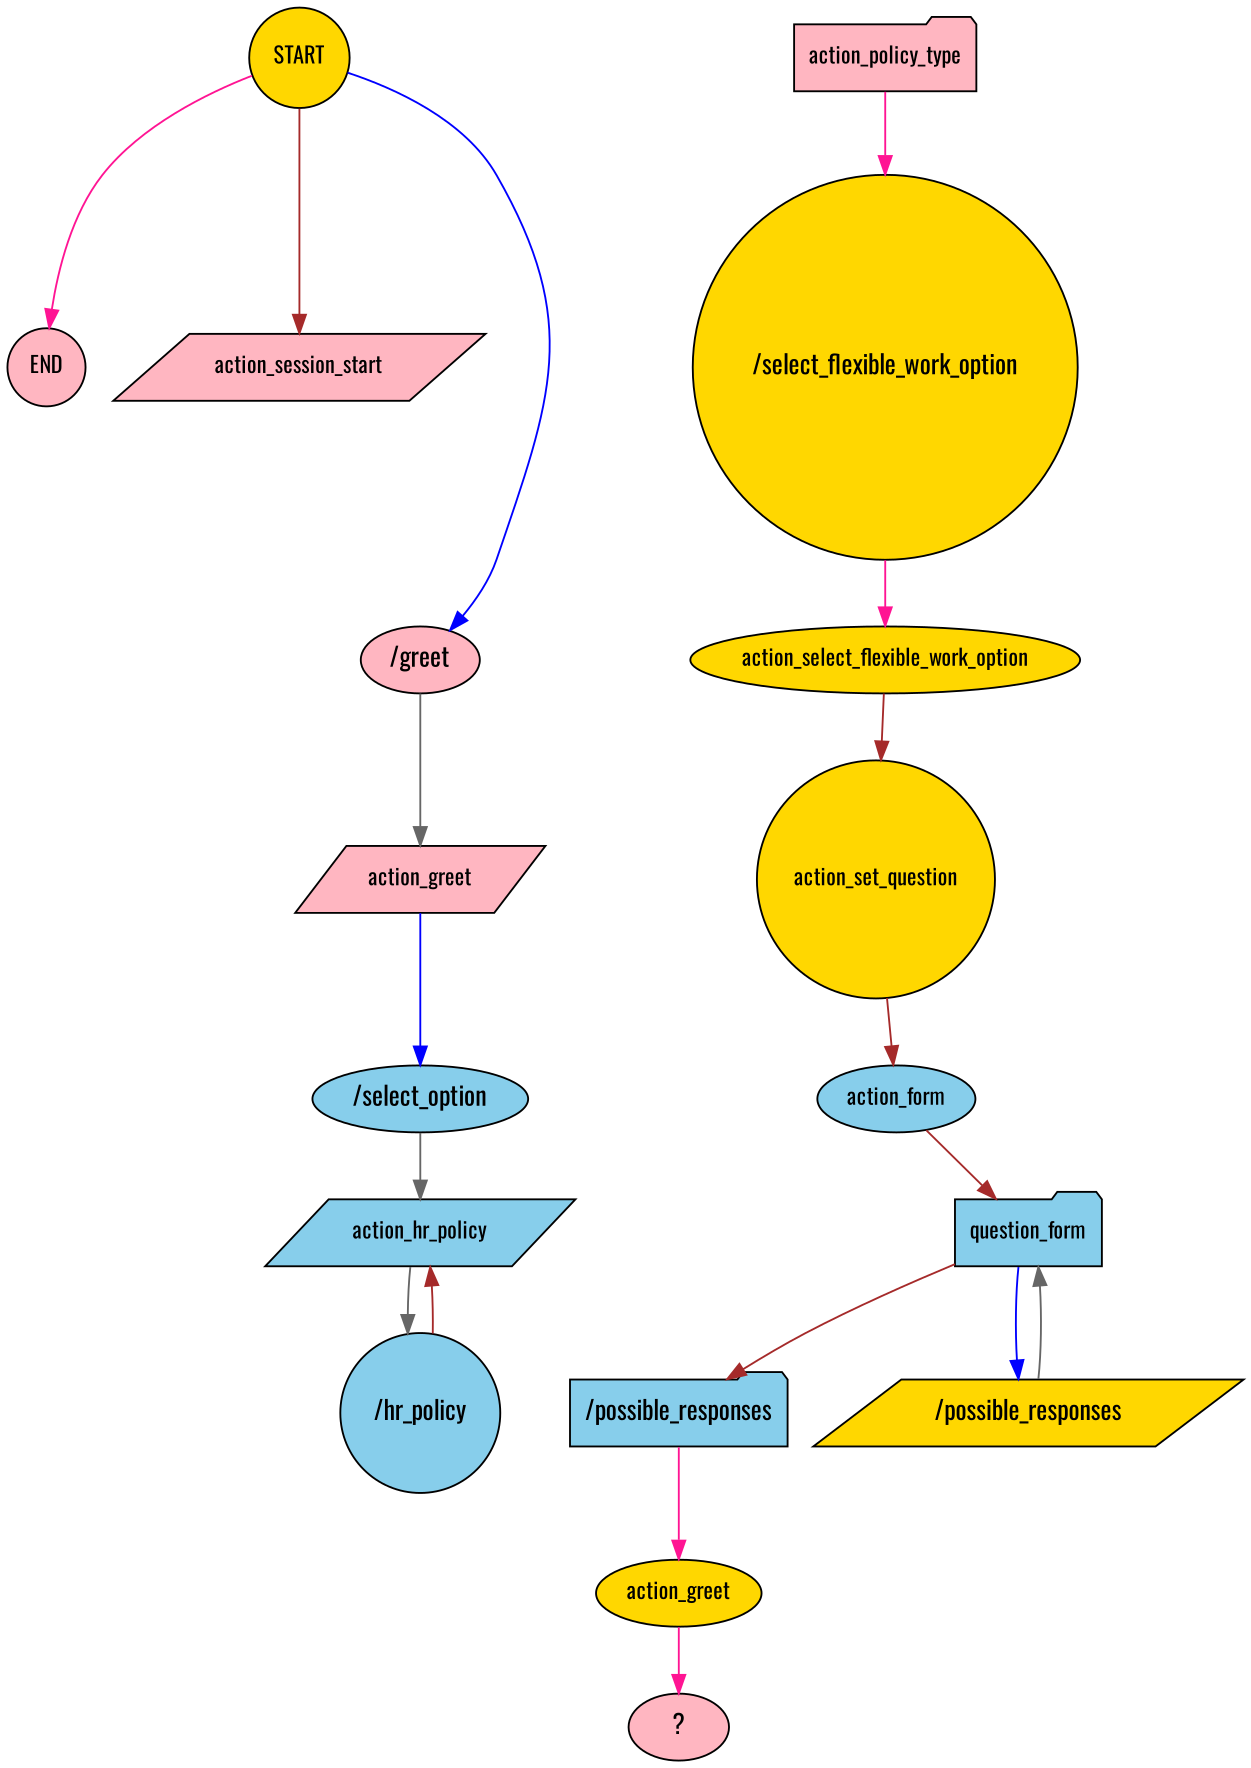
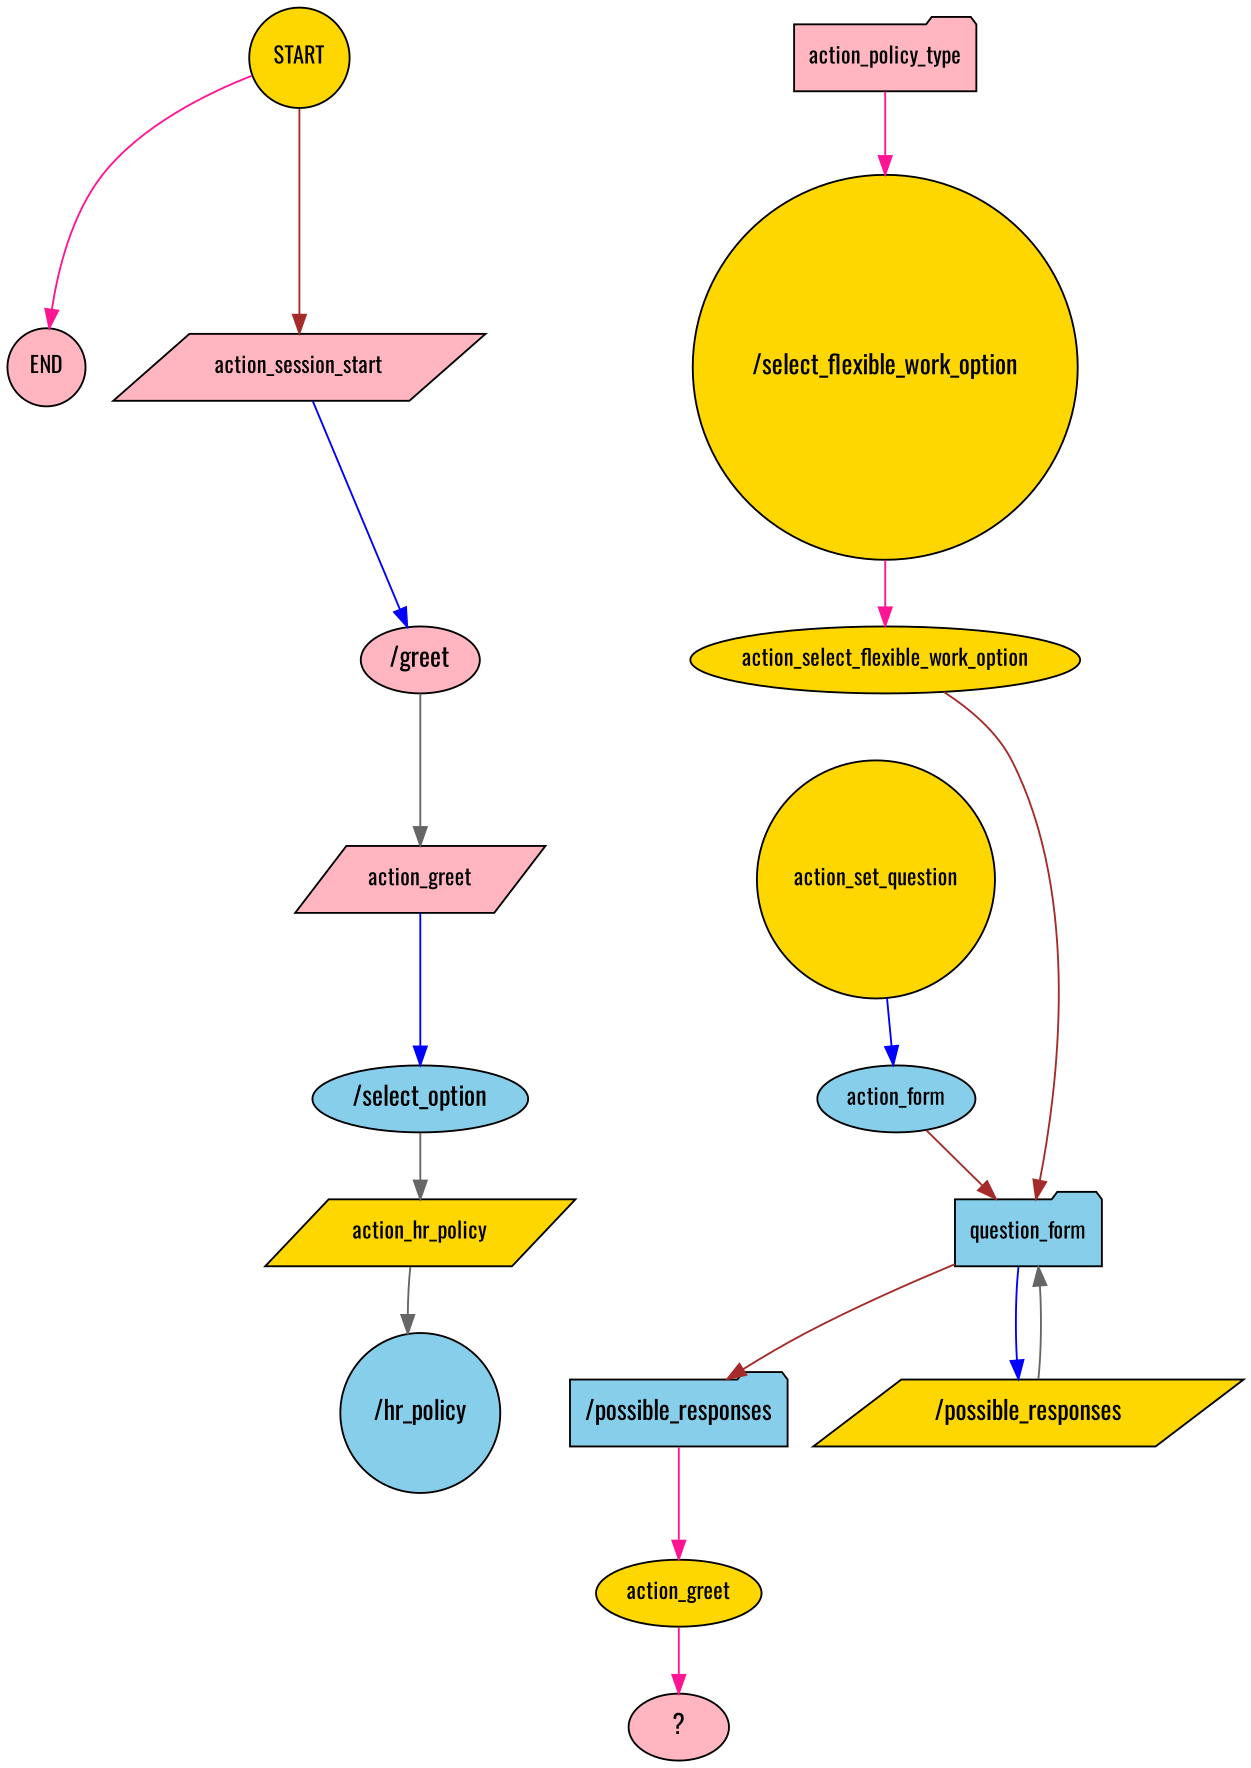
(546, 307) -> (356, 505)
(883, 717) -> (1055, 919)
(889, 1022) -> (889, 1022)
(420, 1233) -> (420, 1233)
(433, 1310) -> none
